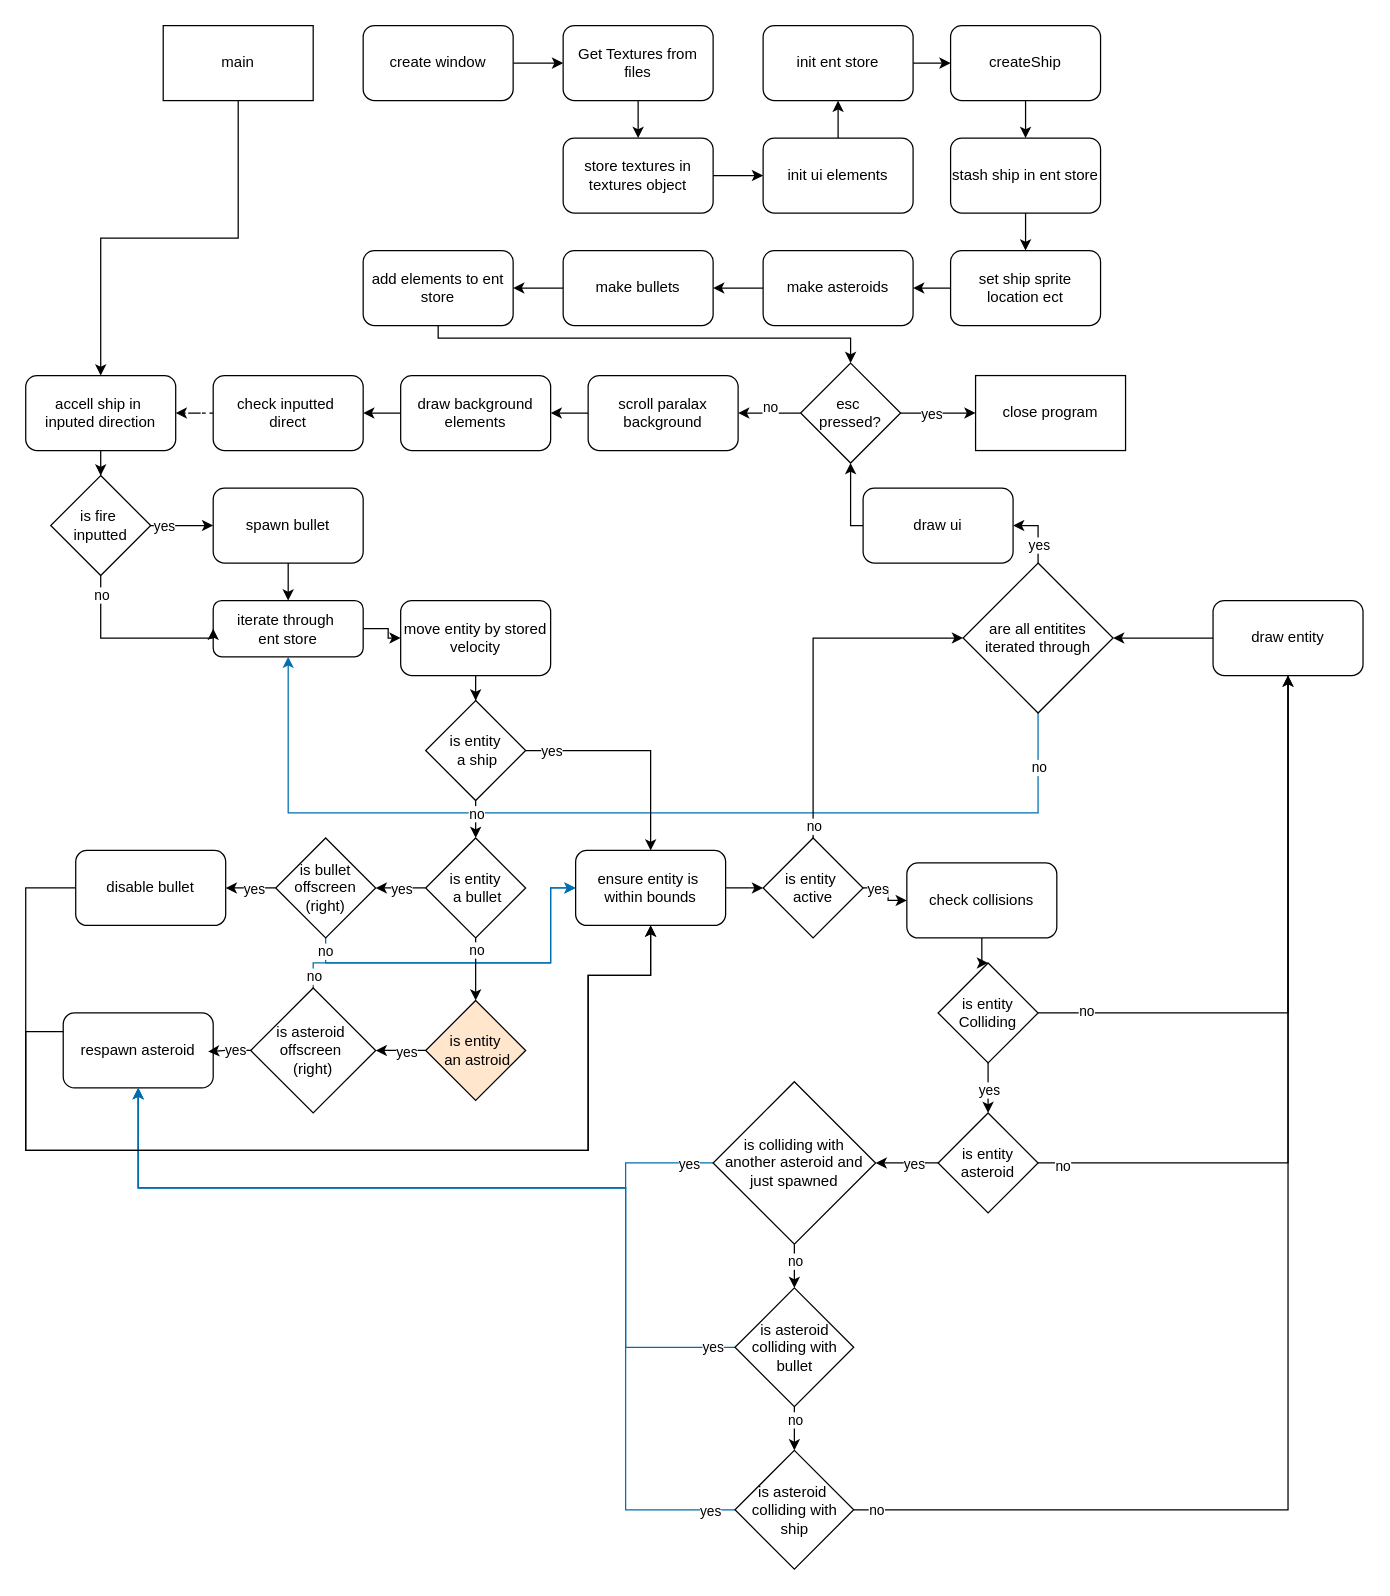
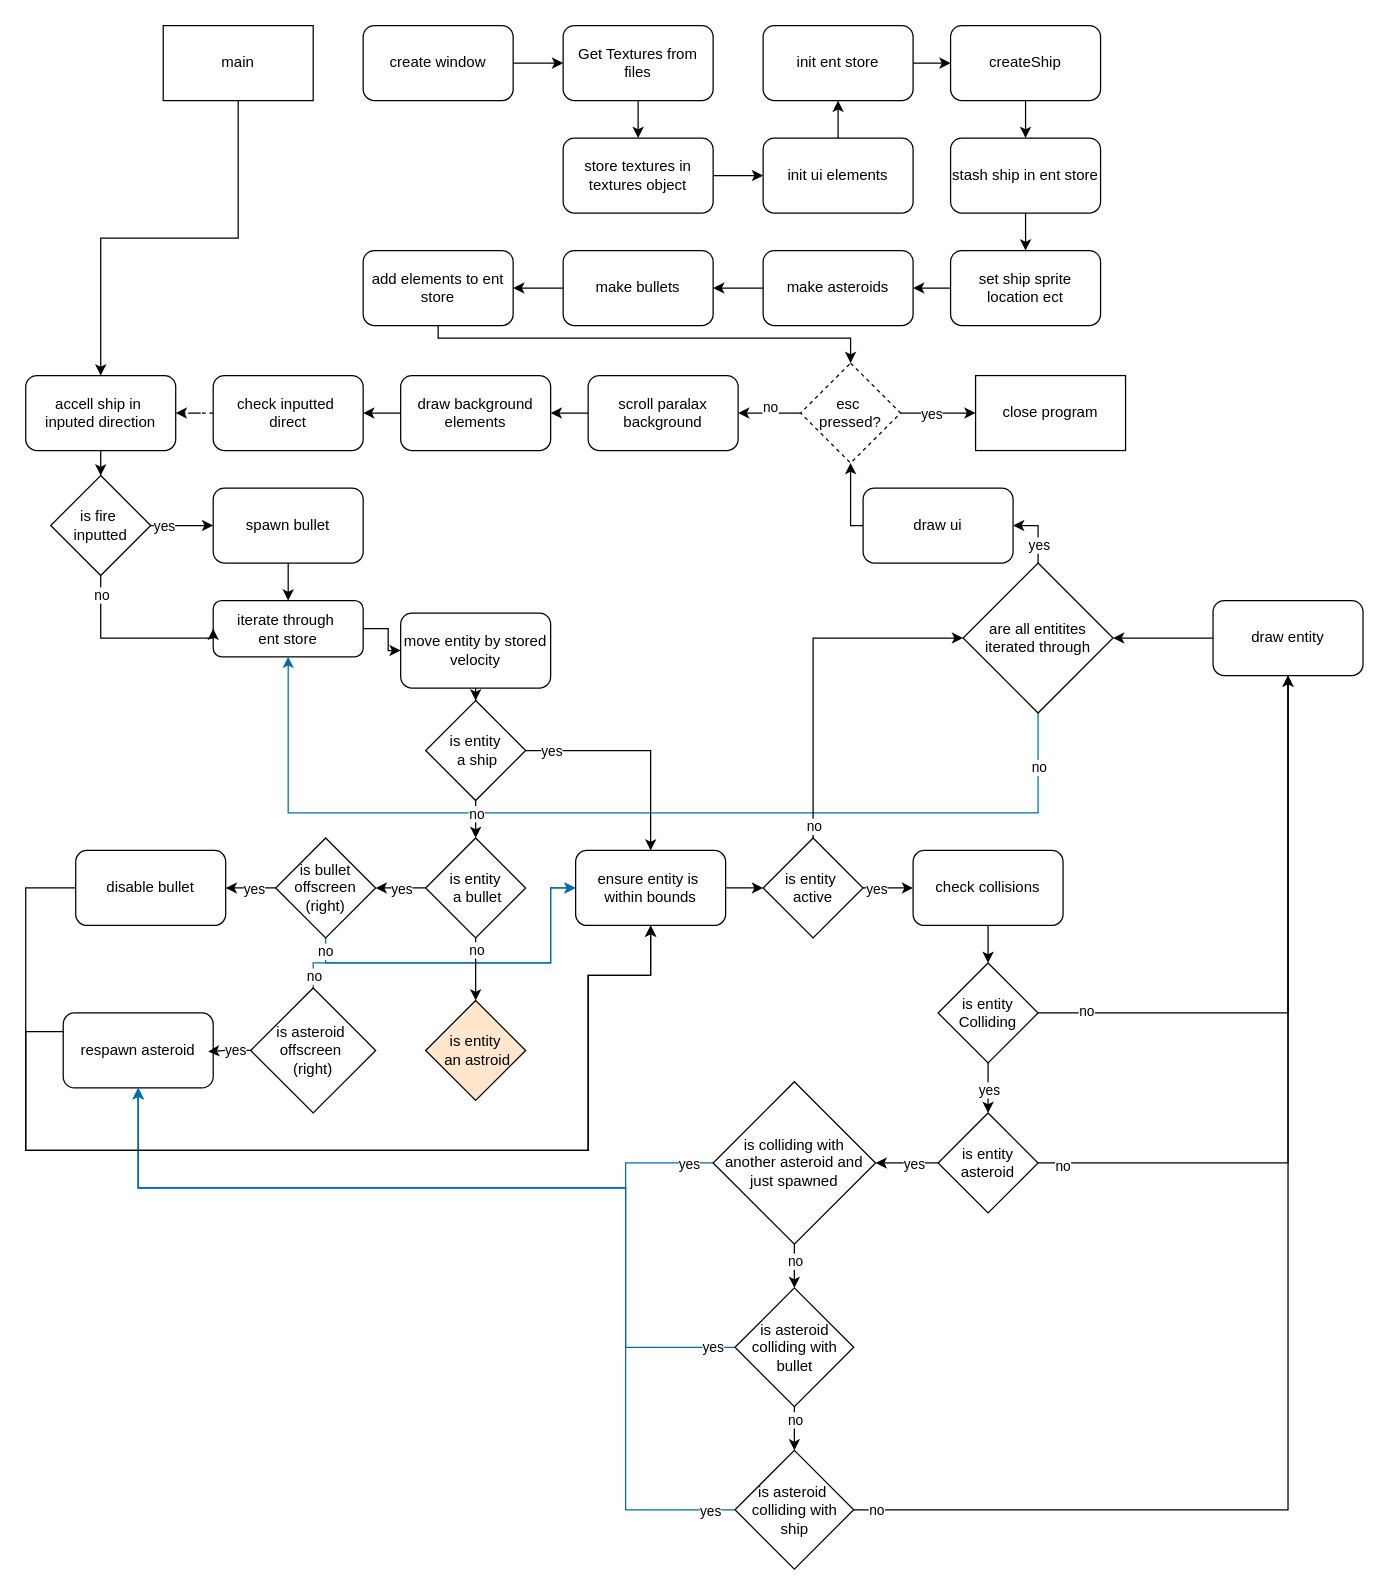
(851, 413) -> (851, 413)
(476, 638) -> (476, 651)
(982, 901) -> (988, 888)
(405, 1051) -> none
